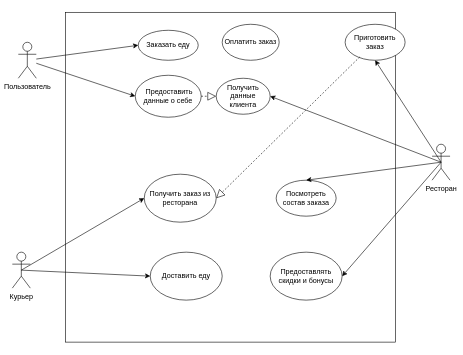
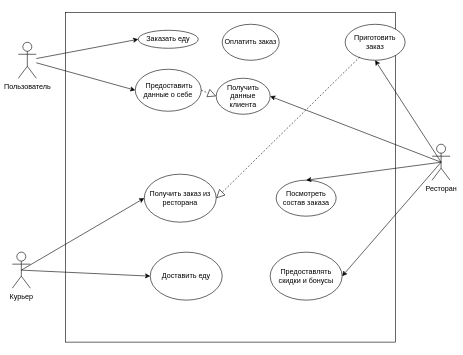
(168, 45) -> (168, 39)
(168, 96) -> (168, 90)
